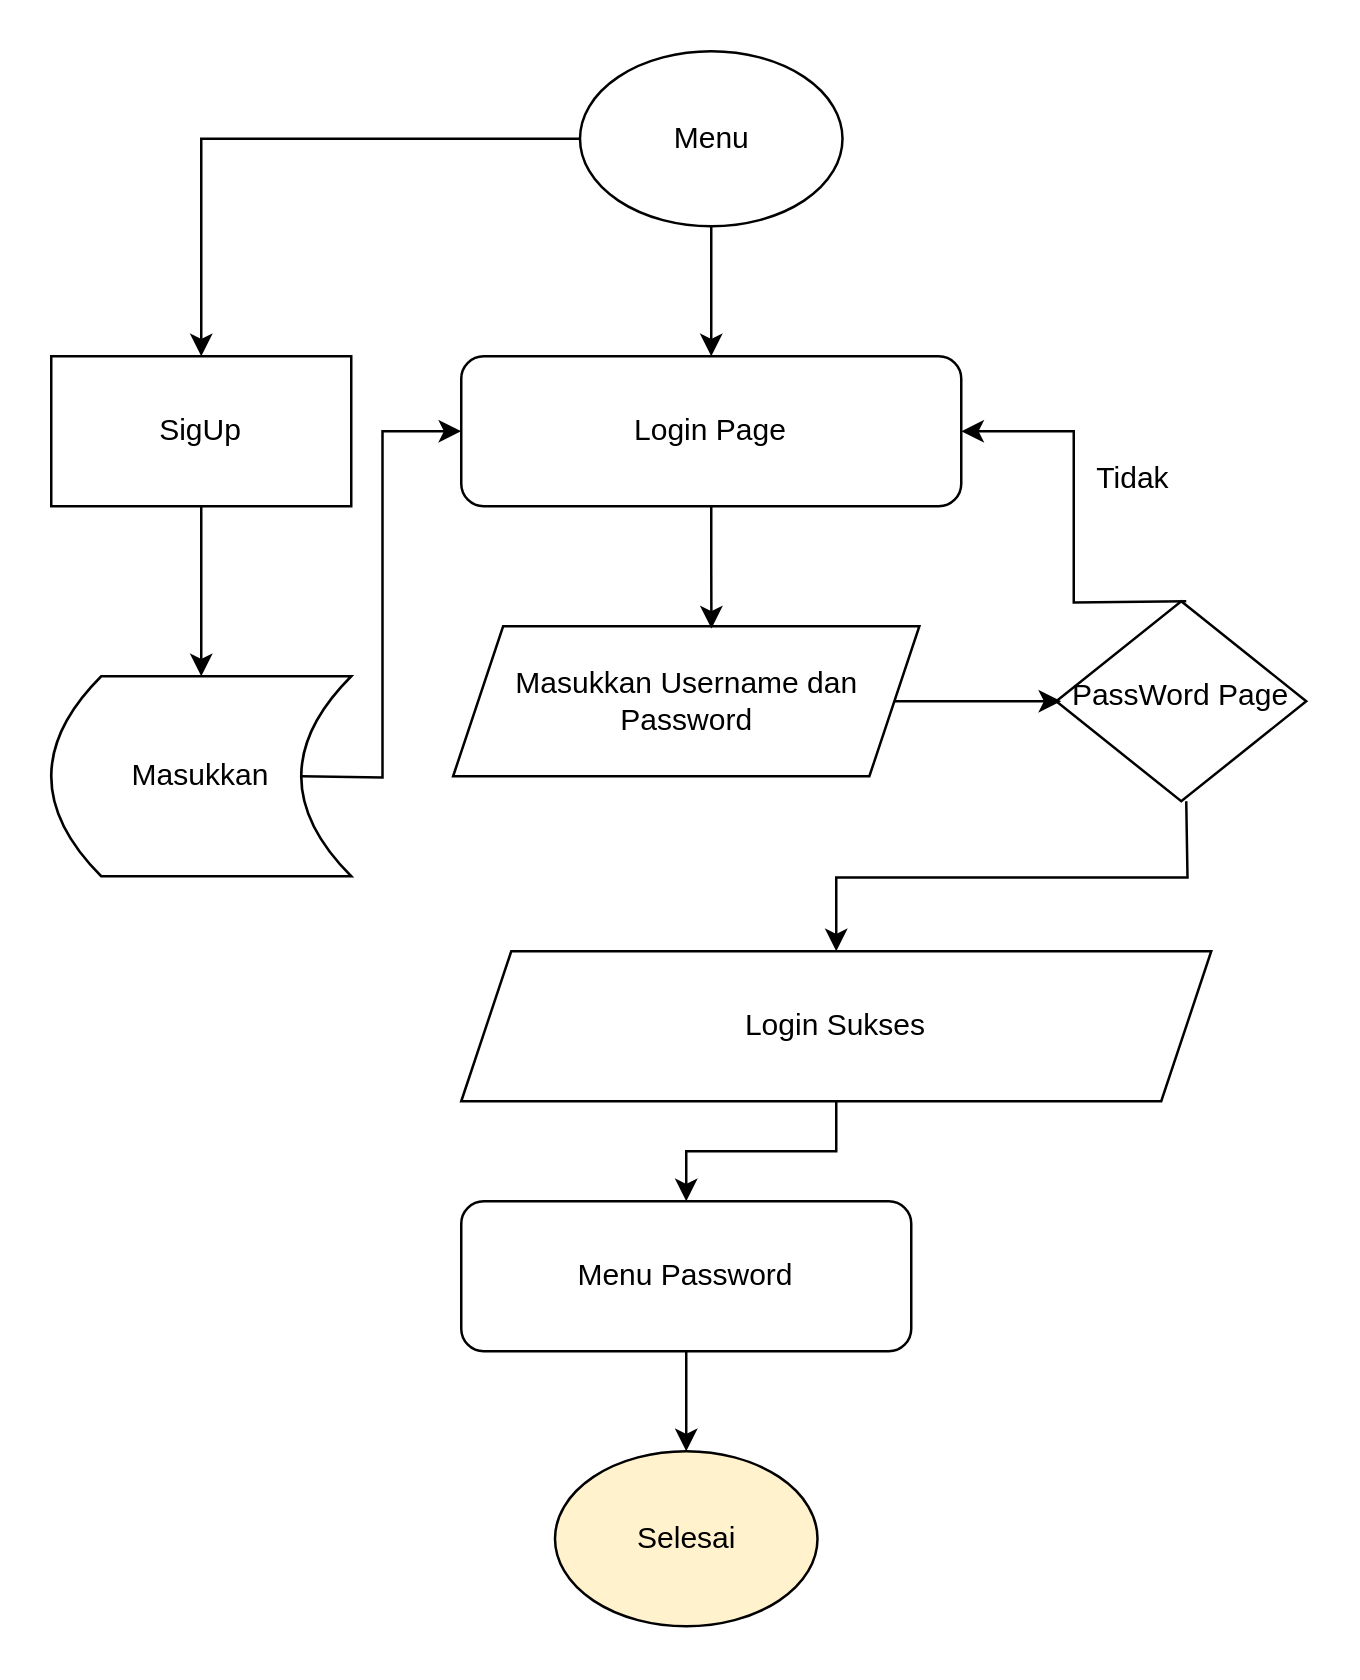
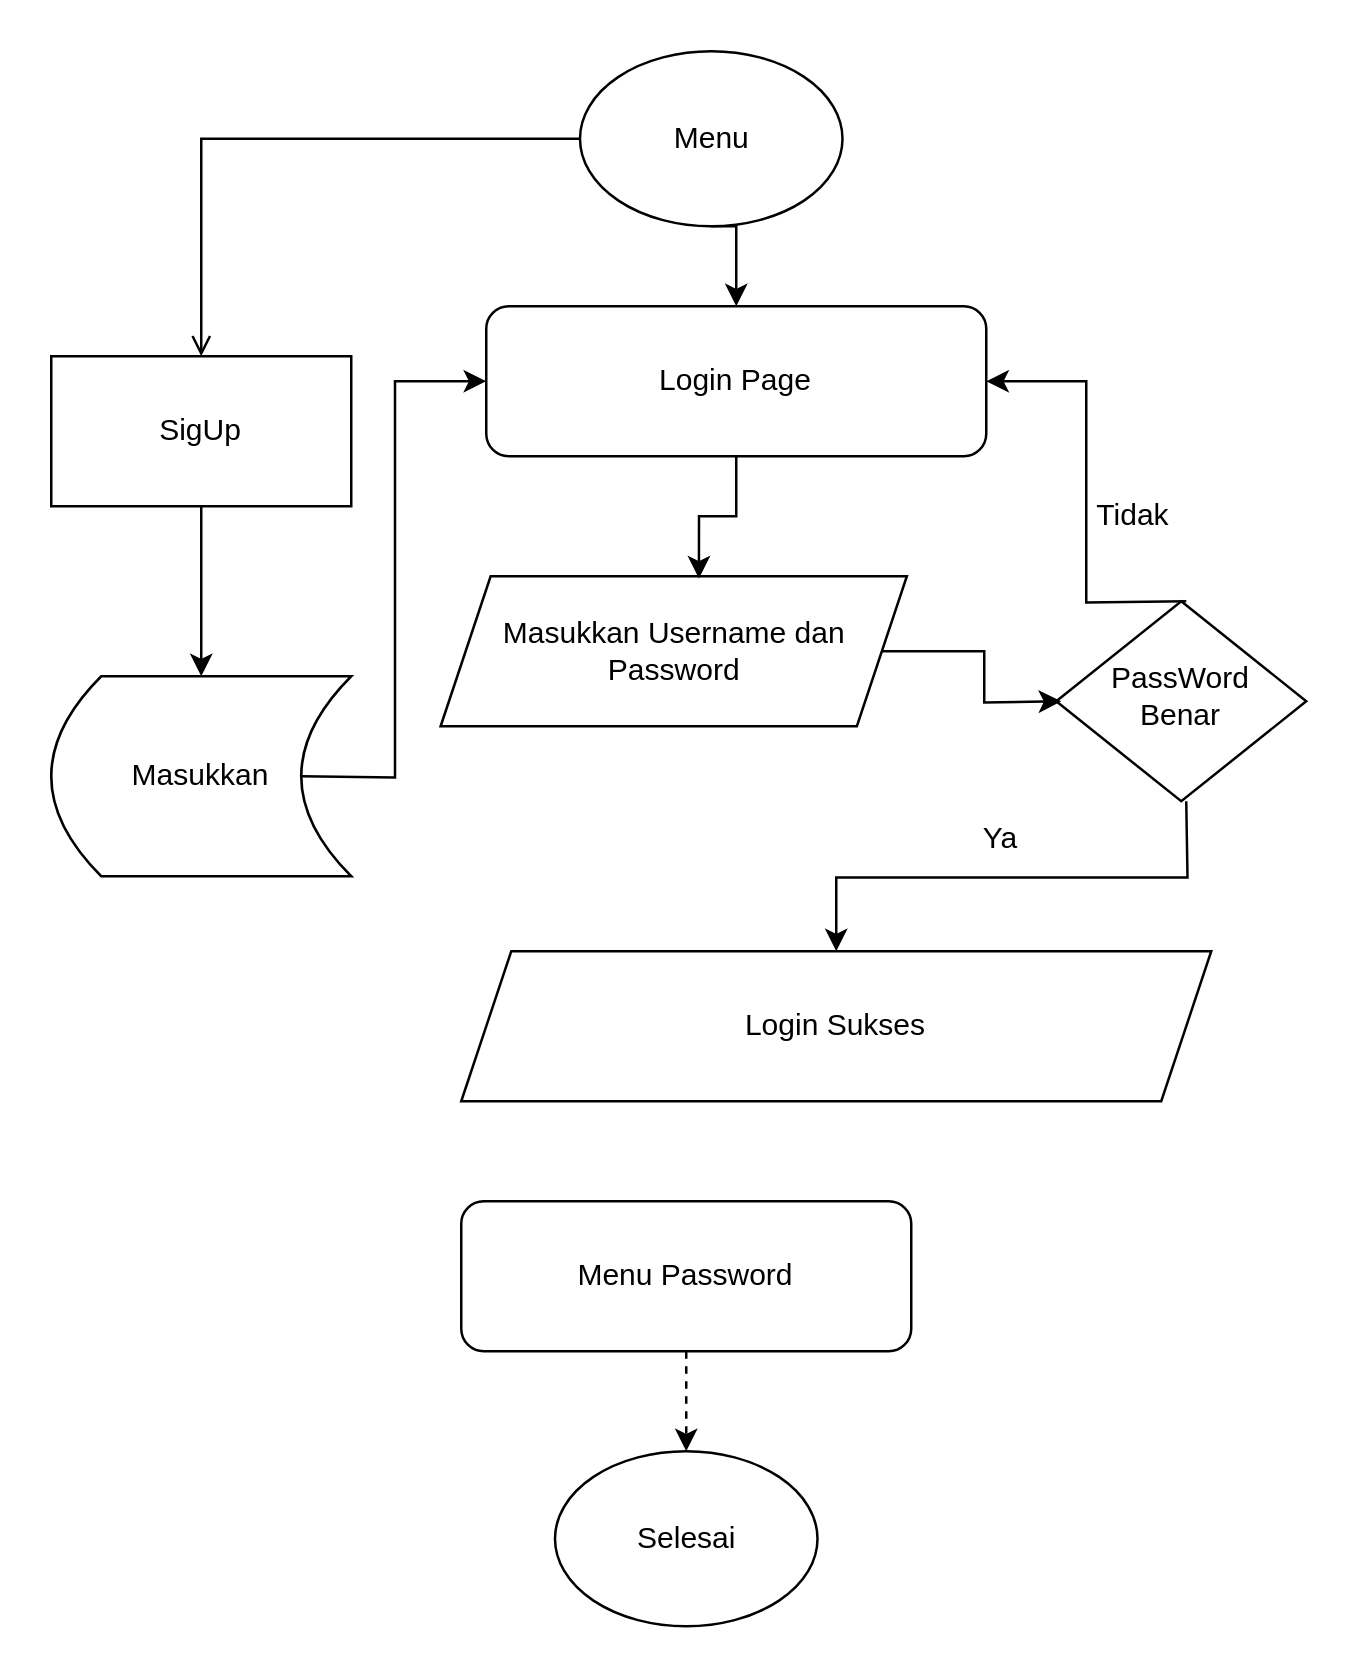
(201, 338) -> (201, 342)
(711, 431) -> (736, 381)
(1134, 479) -> (1134, 516)
(1181, 696) -> (1181, 696)
(686, 701) -> (674, 651)
none -> (1001, 839)
(769, 1151) -> none
(686, 1392) -> (686, 1392)
(686, 1539) -> (686, 1539)
